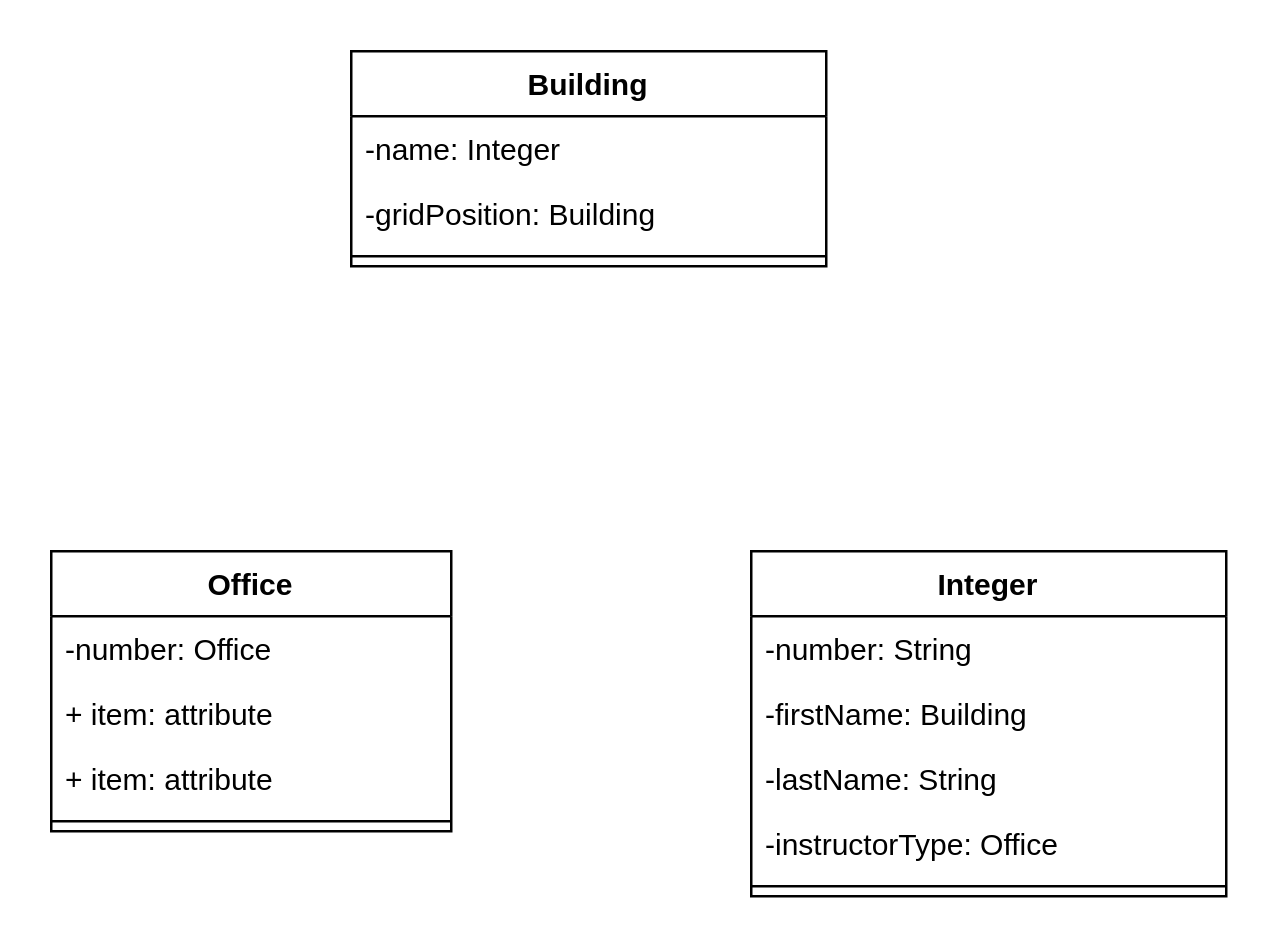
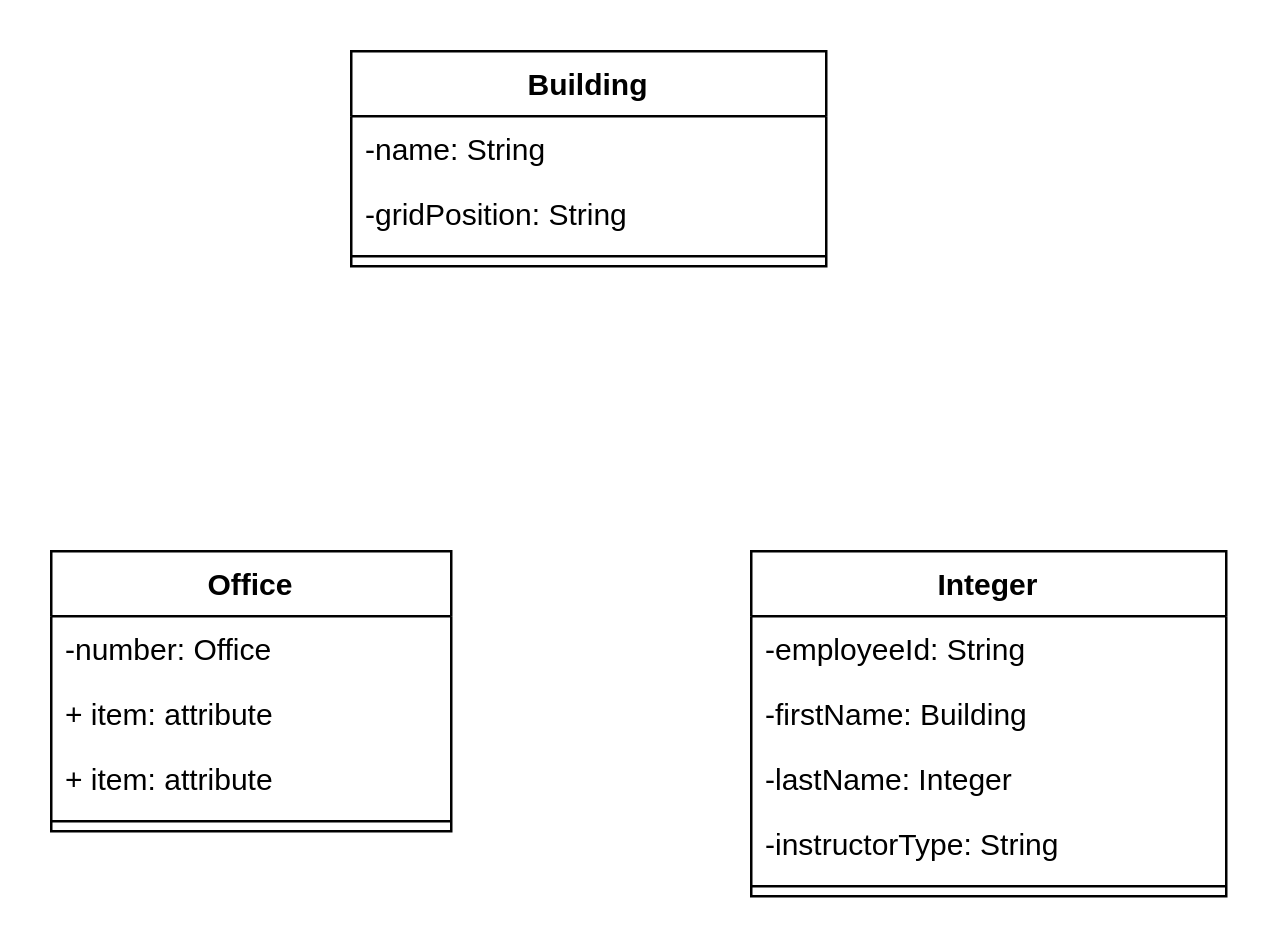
(476, 152) -> (464, 152)
(528, 217) -> (519, 217)
(881, 652) -> (910, 652)
(893, 782) -> (906, 782)
(944, 847) -> (944, 847)
